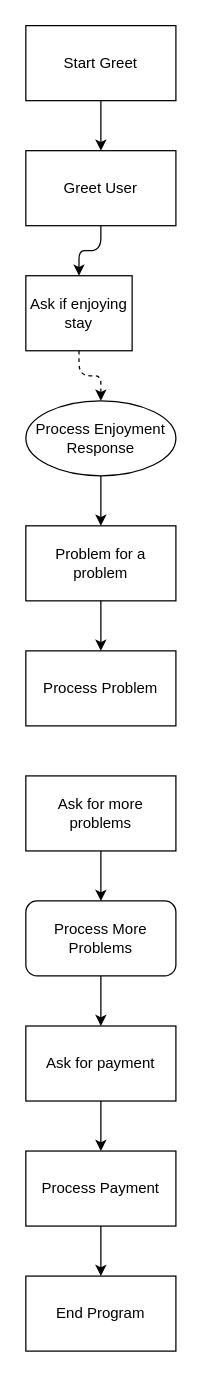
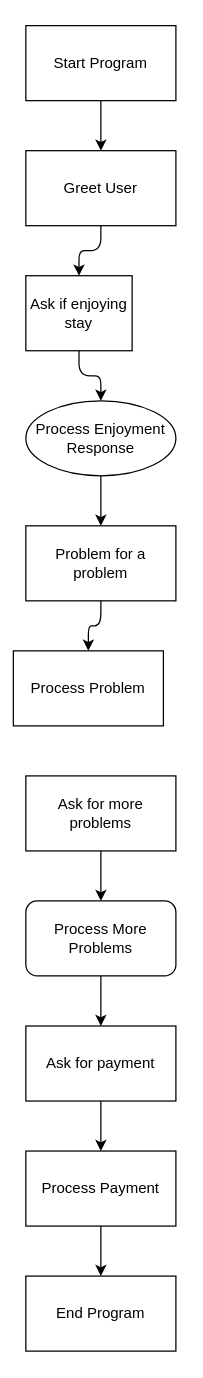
(101, 63) -> (101, 63)
(88, 376) -> (88, 376)
(101, 688) -> (88, 688)
